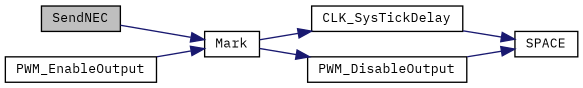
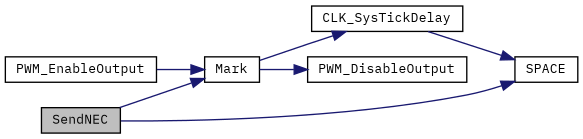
(484, 54) -> (313, 114)
